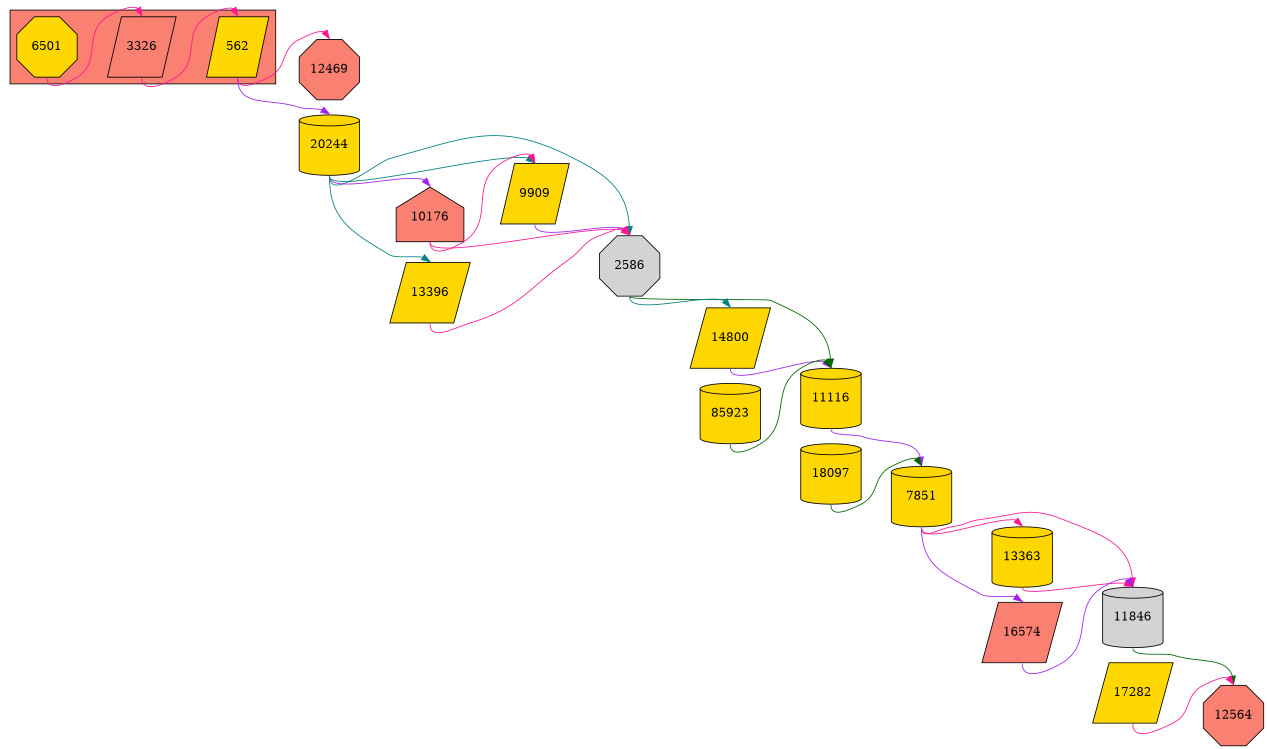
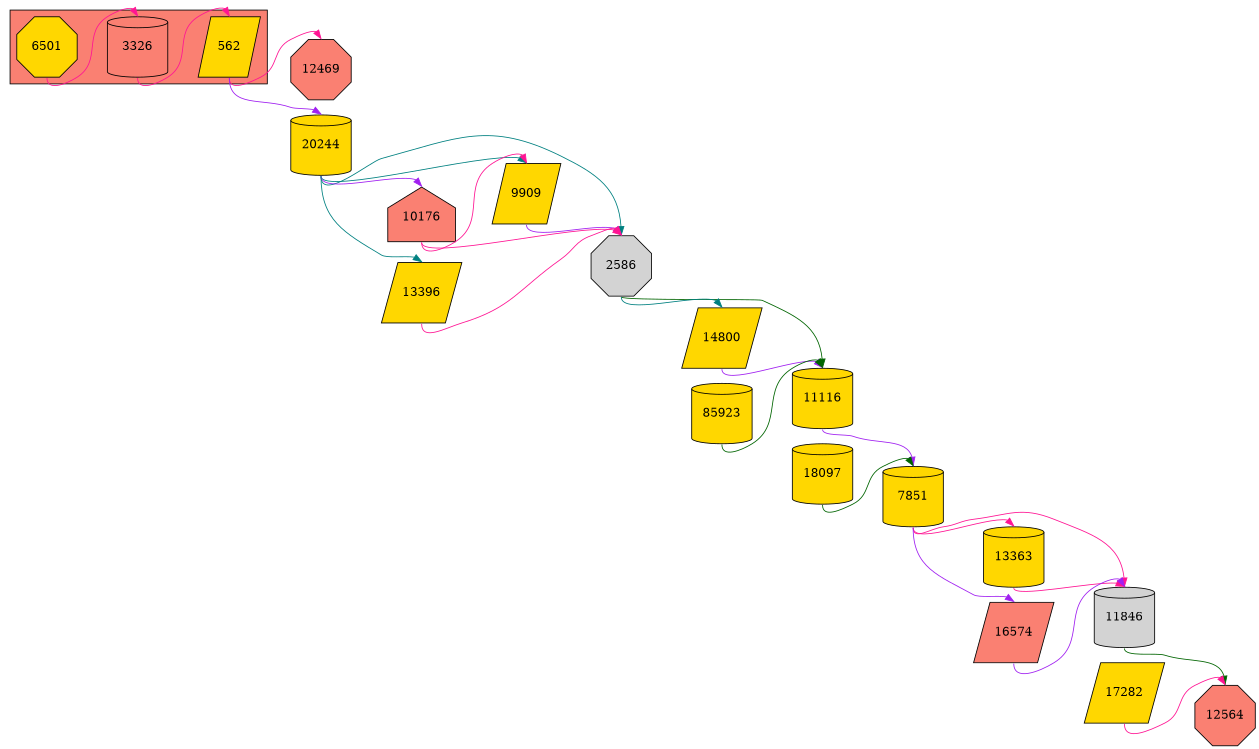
(142, 47) -> (138, 47)
